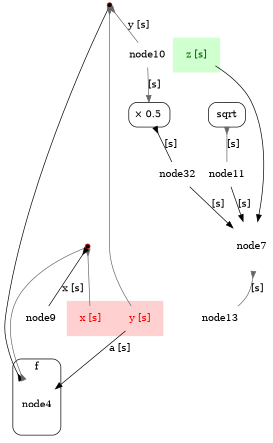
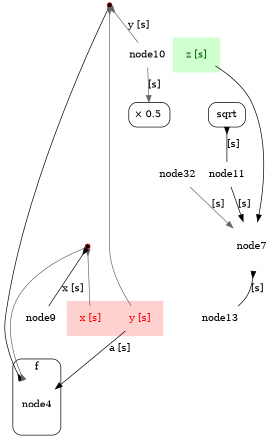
(165, 148) -> none
(227, 148) -> (227, 148)
(209, 205) -> (209, 205)
(248, 294) -> (248, 294)
